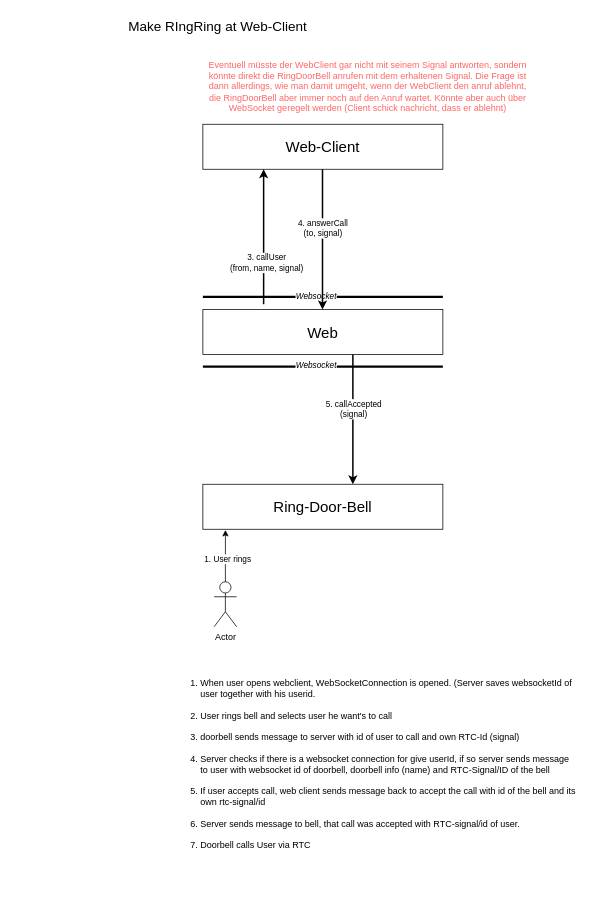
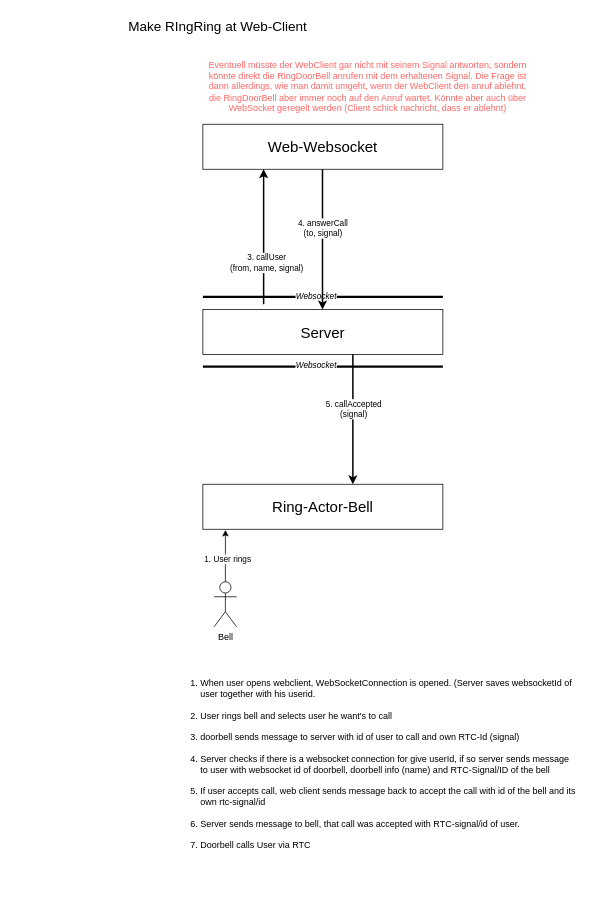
(323, 147) -> (323, 147)
(323, 332) -> (323, 332)
(323, 507) -> (323, 507)
(226, 637) -> (226, 637)
